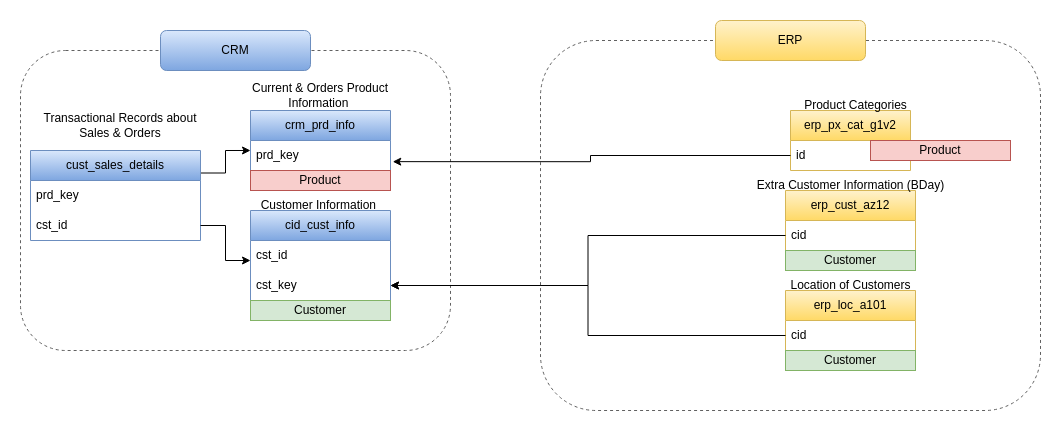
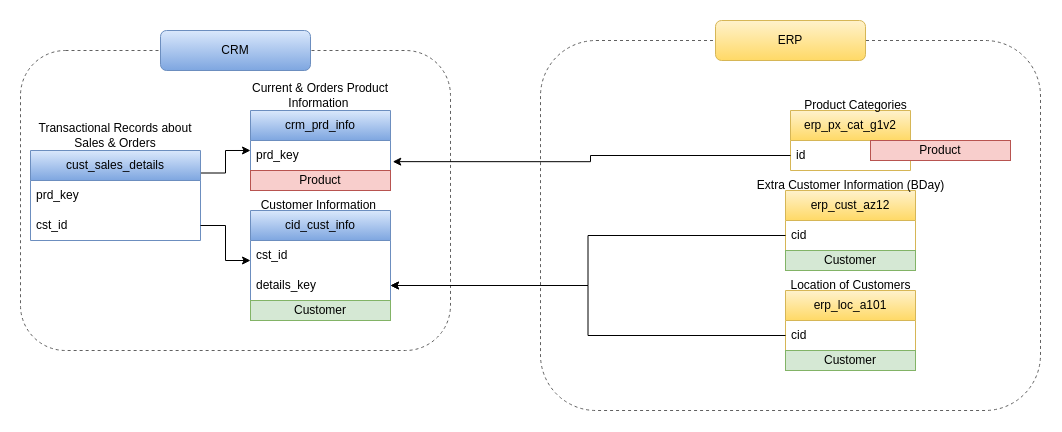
(121, 126) -> (116, 136)
(280, 286) -> (290, 286)
